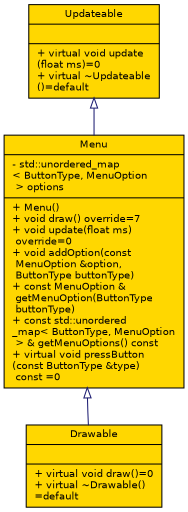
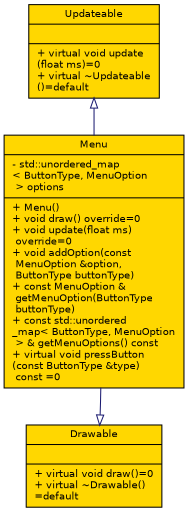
(77, 219) -> (77, 219)
(88, 412) -> (101, 401)
